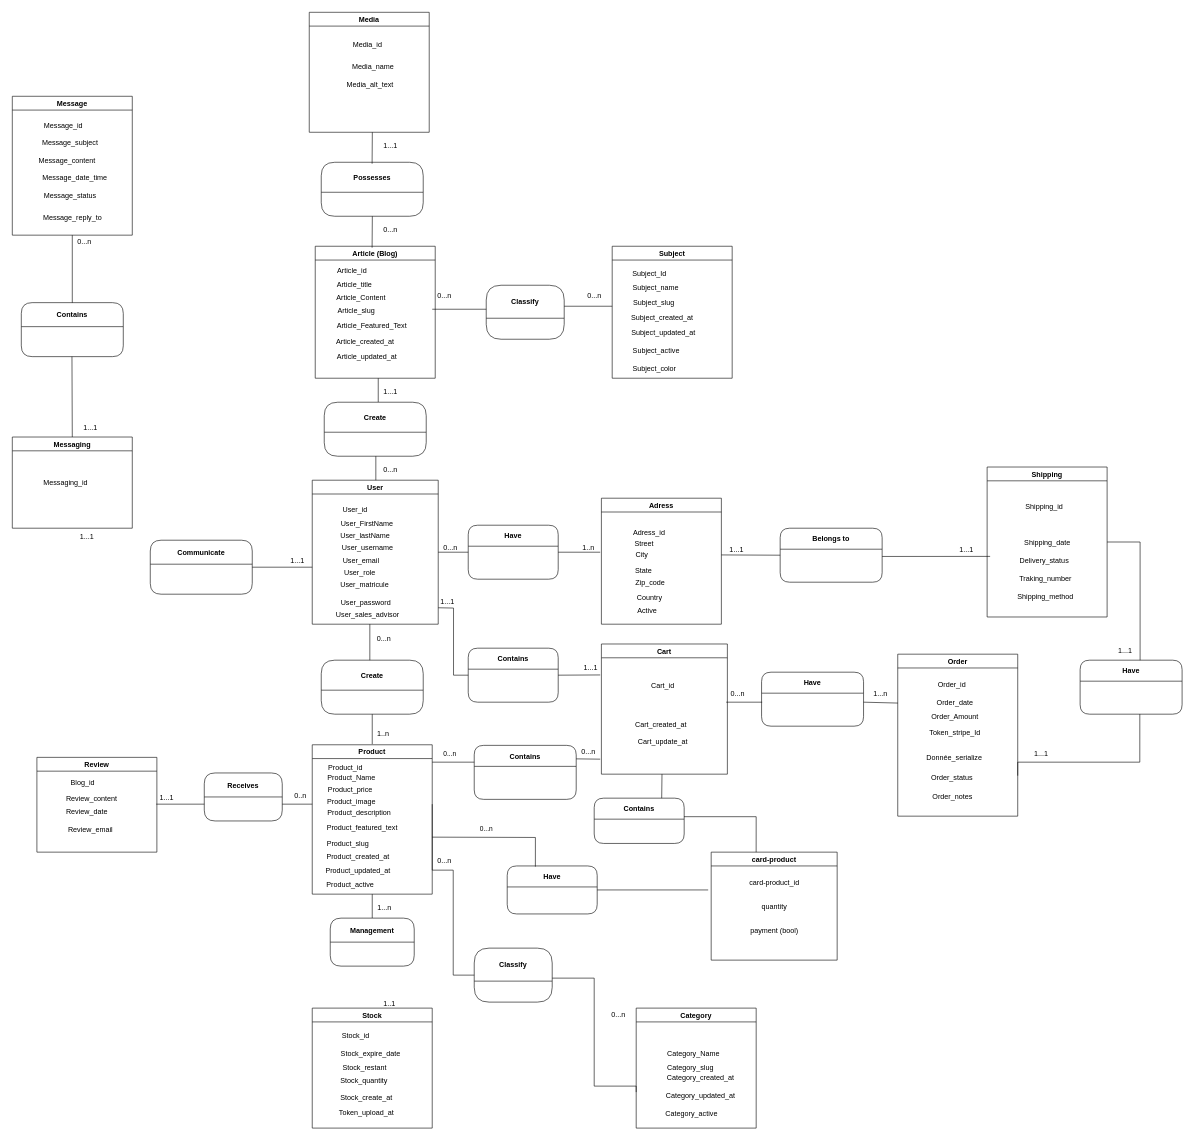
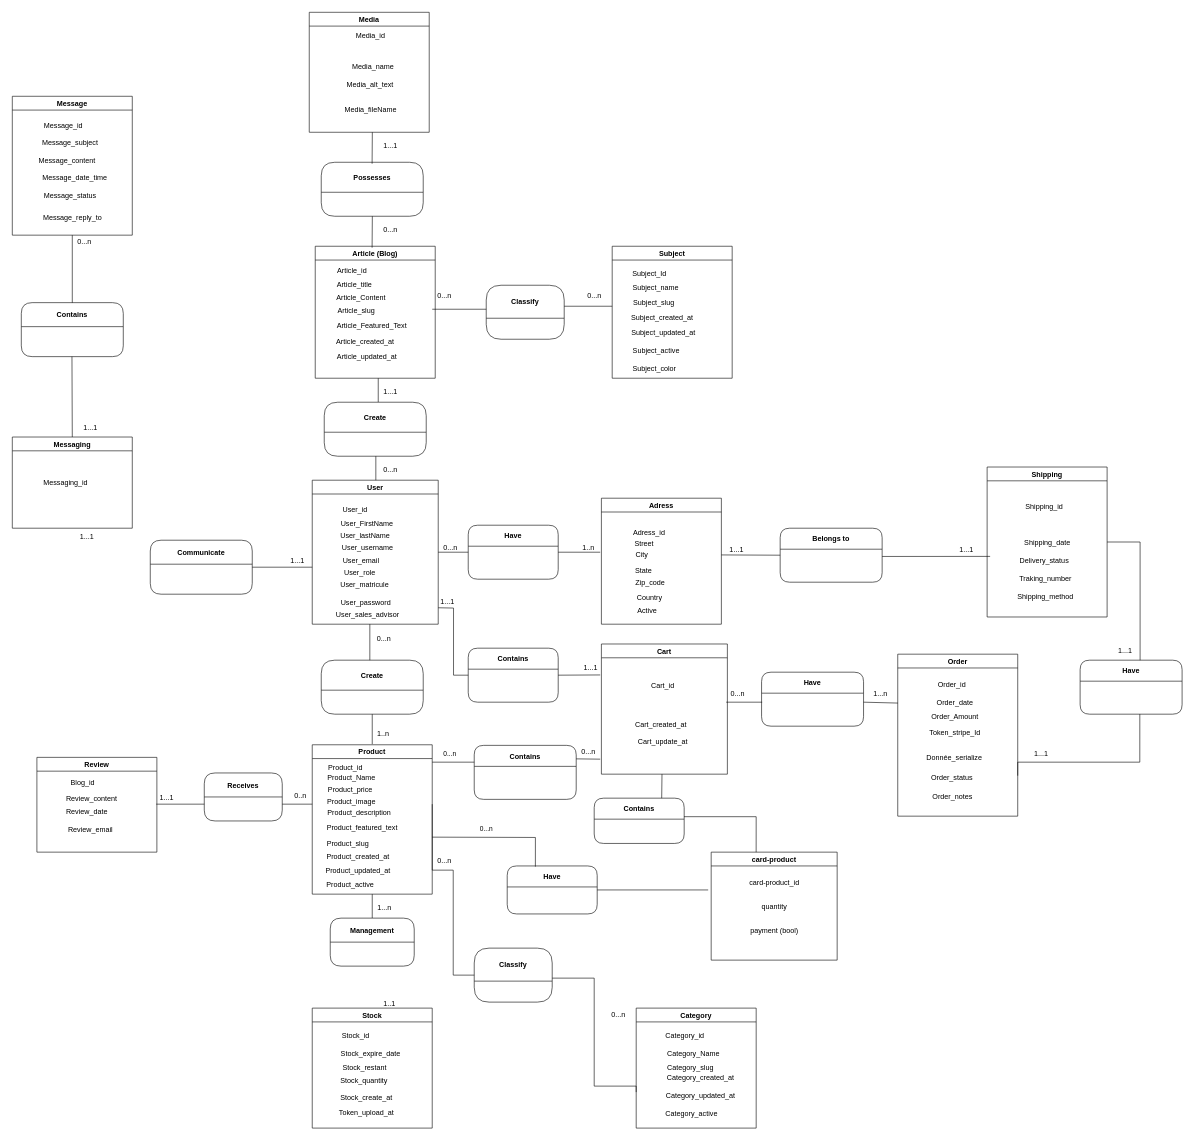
(373, 45) -> (376, 36)
none -> (371, 110)
none -> (692, 1036)
